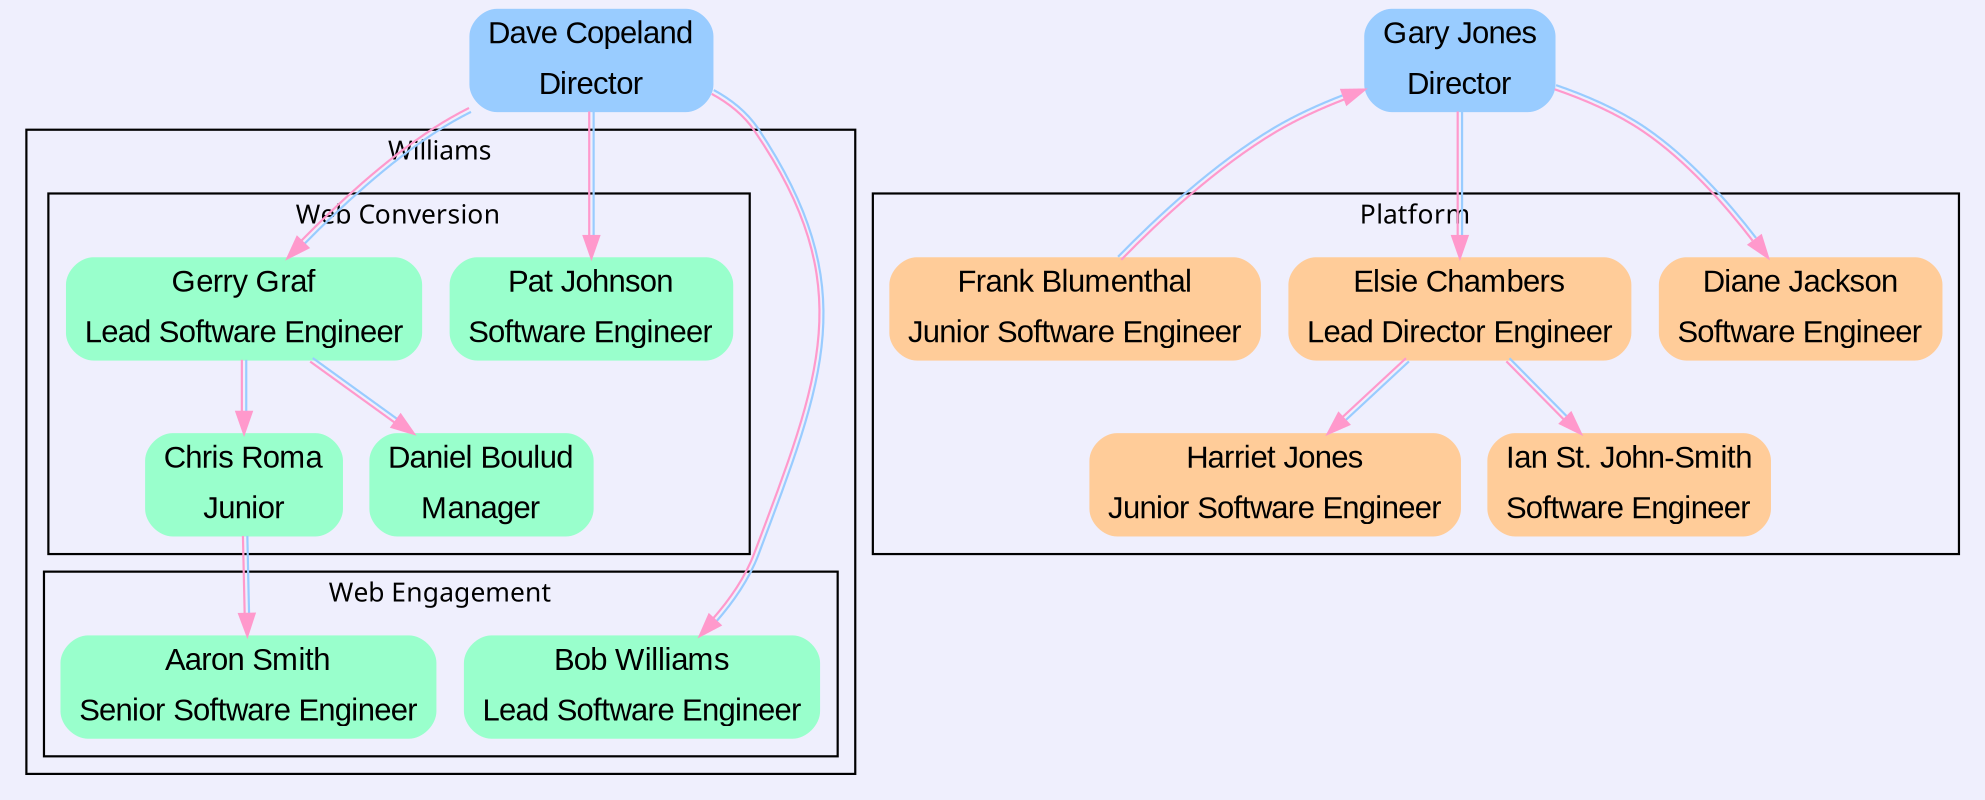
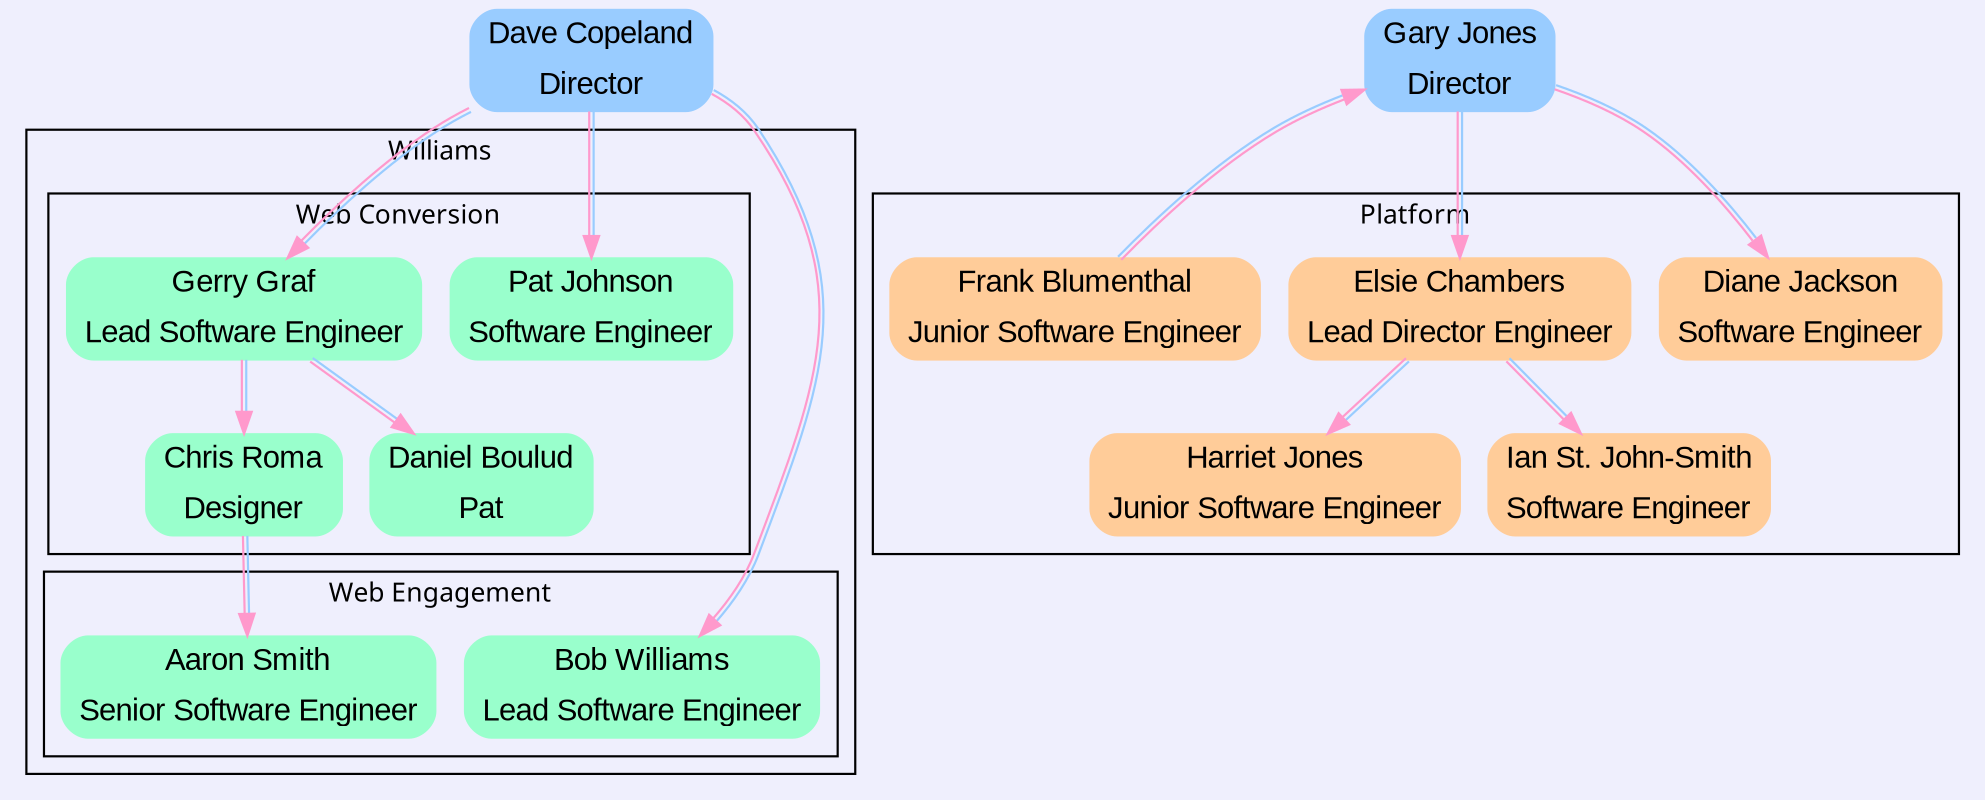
(244, 509) -> (244, 509)
(481, 509) -> (481, 509)
